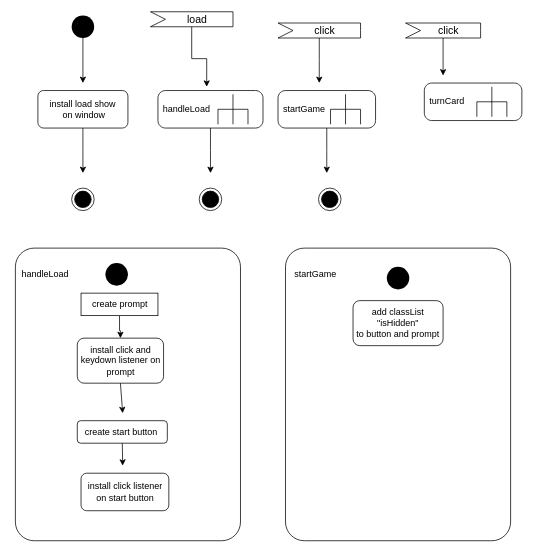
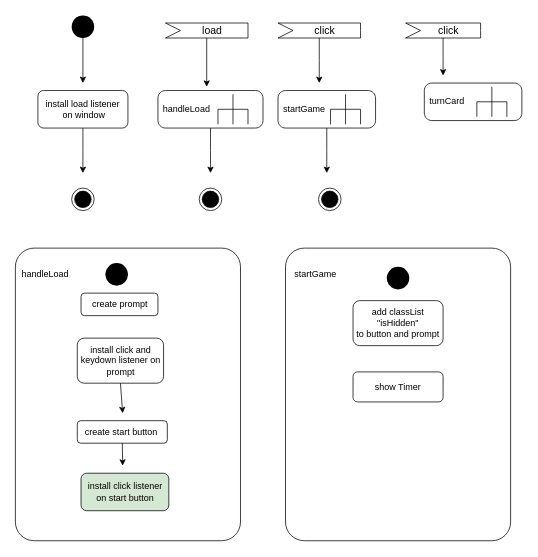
(192, 19) -> (207, 30)
(83, 109) -> (83, 109)
(119, 304) -> (119, 304)
(119, 324) -> none
none -> (398, 387)
(125, 492) -> (125, 492)
